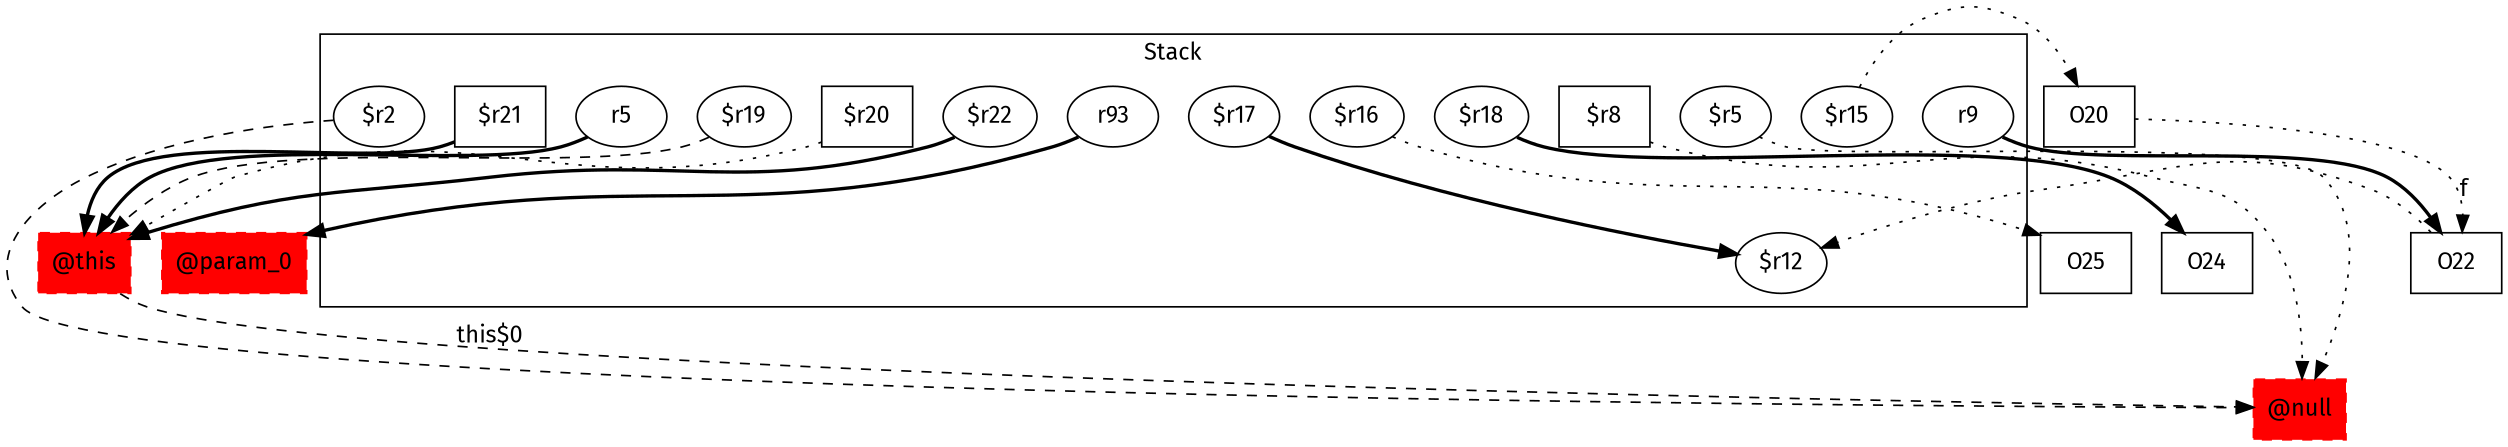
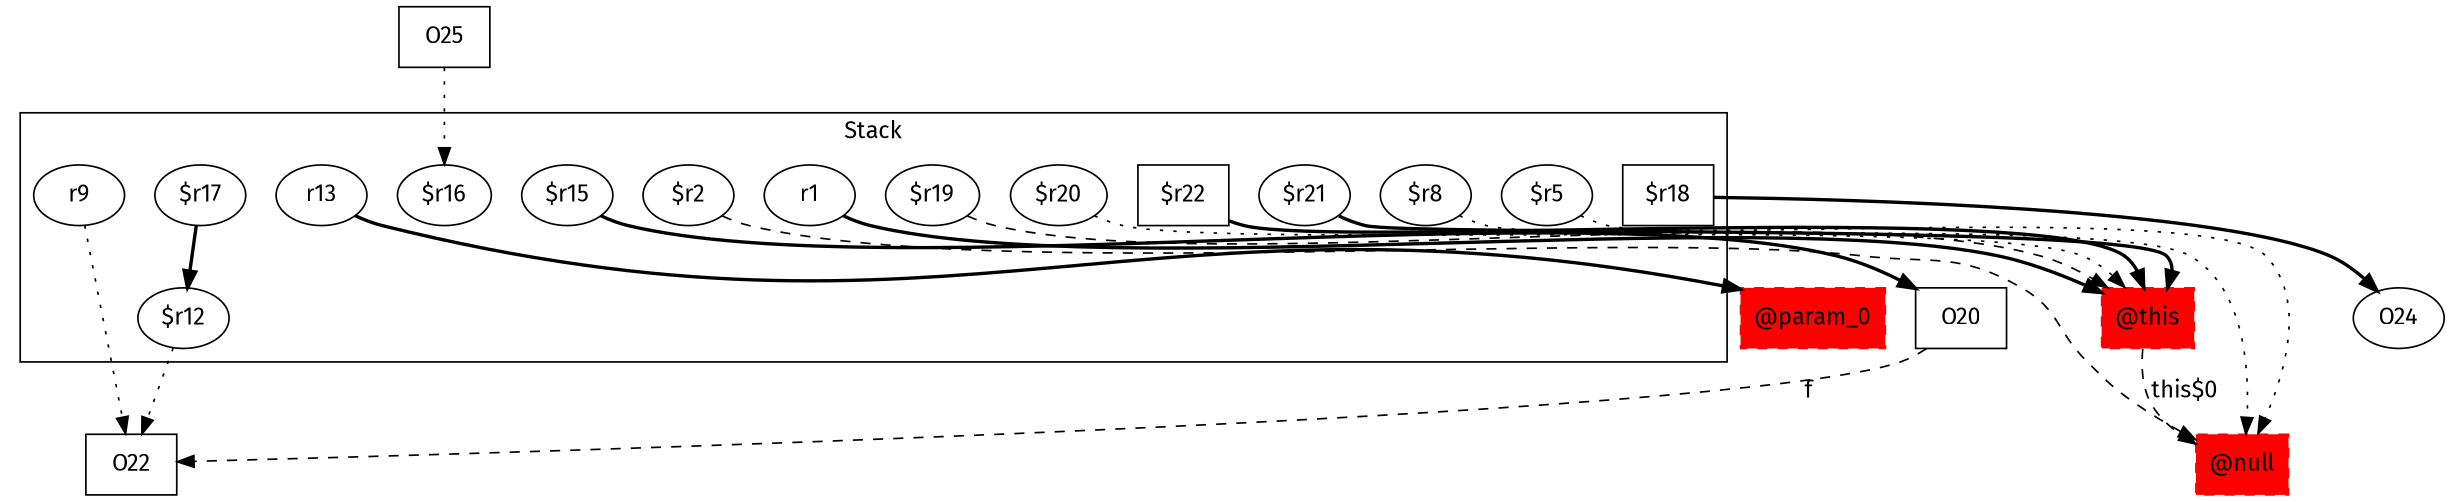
(1960, 7) -> (1252, 240)
(500, 117) -> (1305, 195)
(621, 117) -> (810, 195)
(867, 117) -> (1059, 195)
(990, 117) -> (1183, 195)
(1113, 117) -> (322, 195)
(1482, 117) -> (1668, 195)
(1605, 117) -> (1426, 195)
(2317, 133) -> (1063, 431)
(2315, 160) -> (103, 321)
(2170, 168) -> (160, 383)
(1708, 186) -> (444, 101)
(2207, 263) -> (2399, 318)
